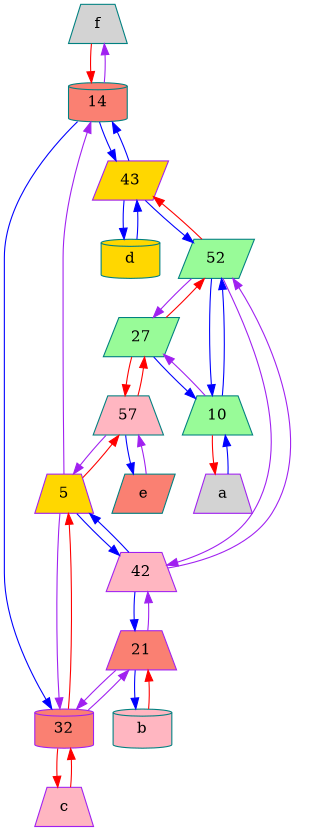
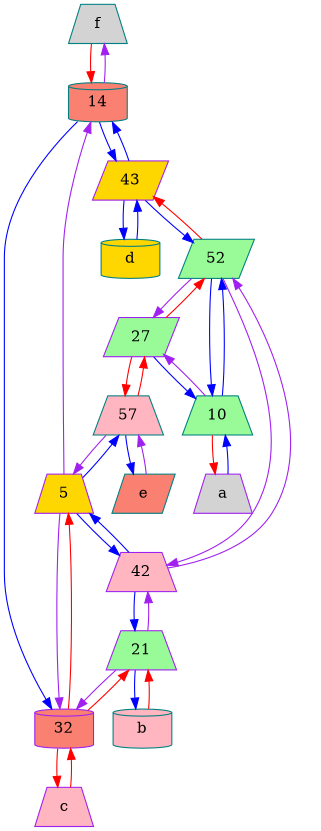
(141, 337) -> (141, 337)
(98, 461) -> (98, 461)
(141, 650) -> (141, 650)
(105, 694) -> (105, 694)
